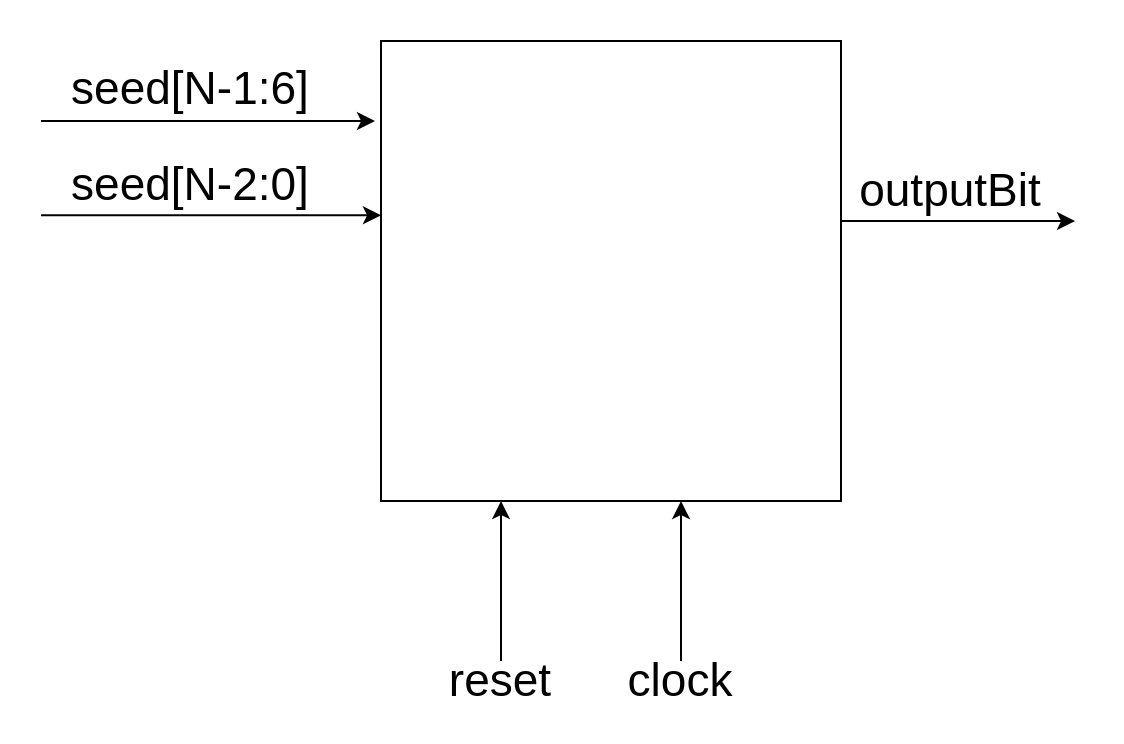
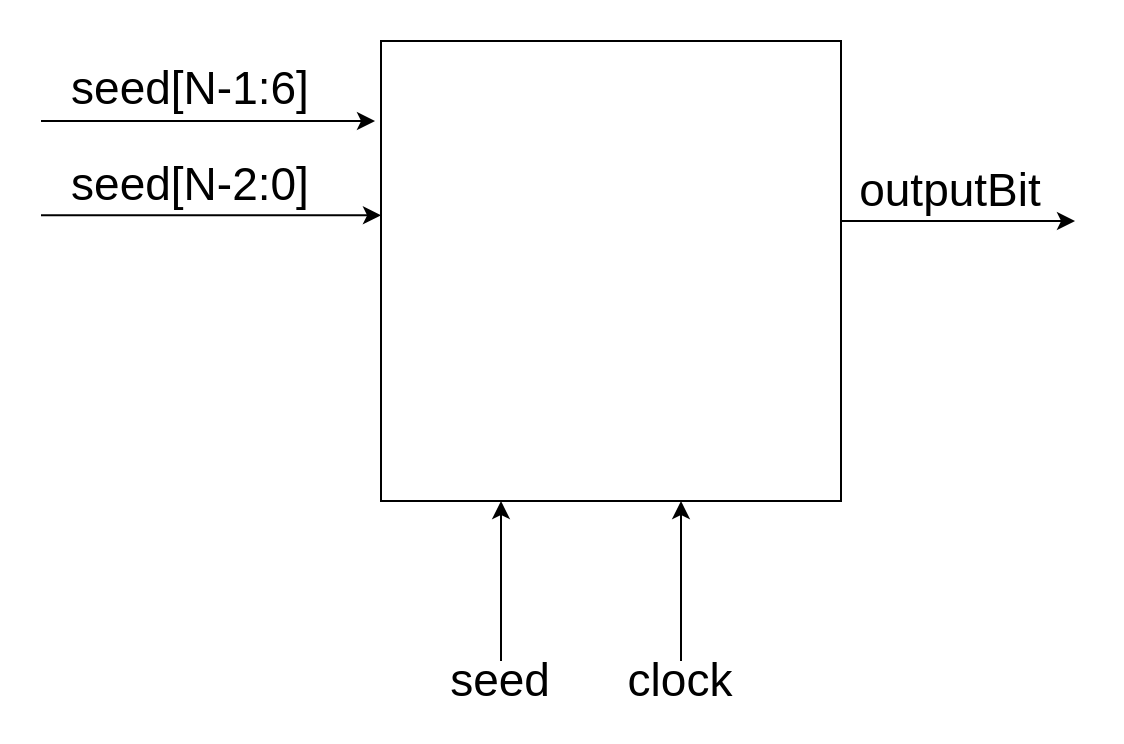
(501, 681) -> (501, 681)
